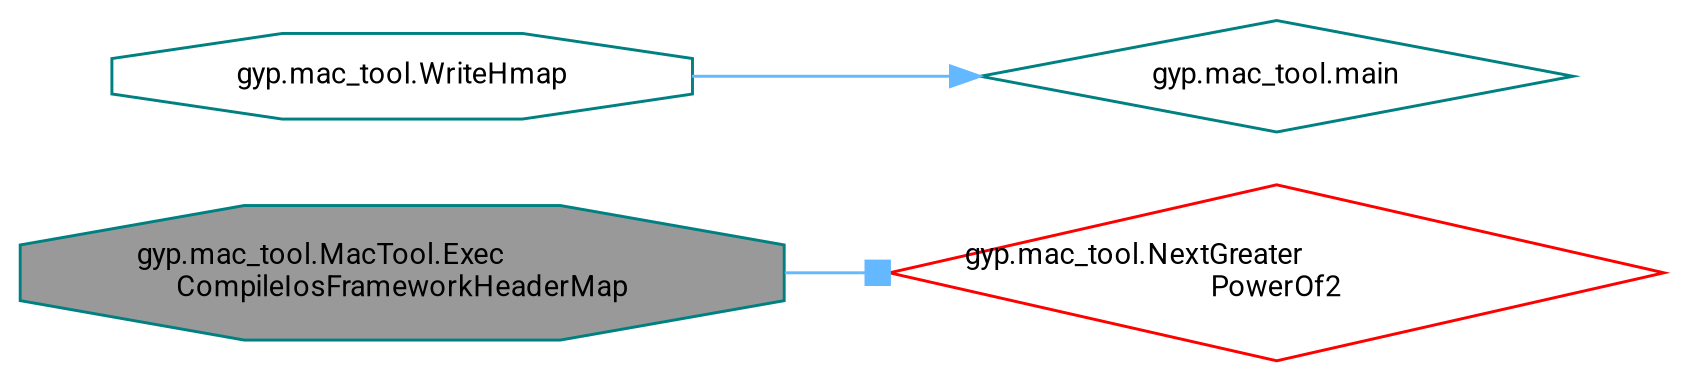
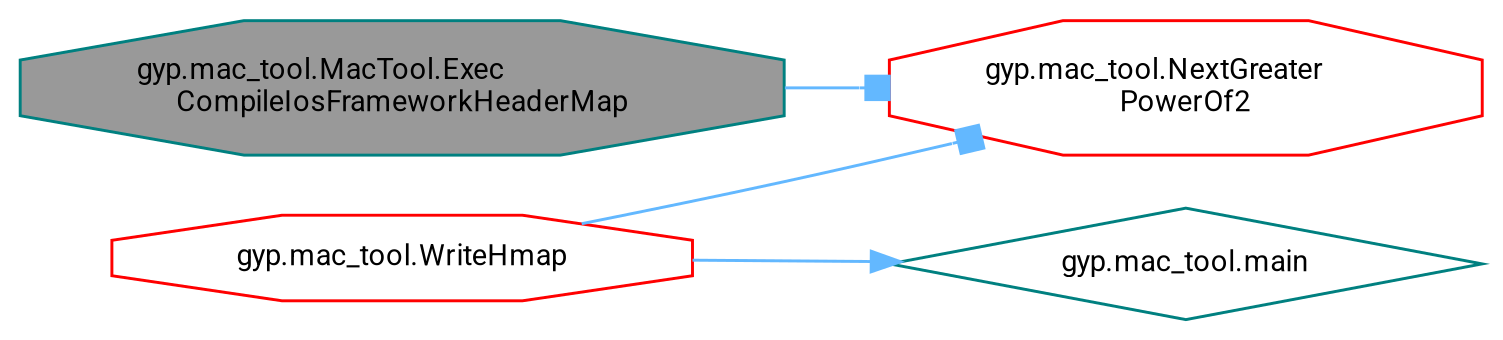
(402, 76) -> (402, 258)
none -> (767, 185)
(1277, 273) -> (1186, 88)
